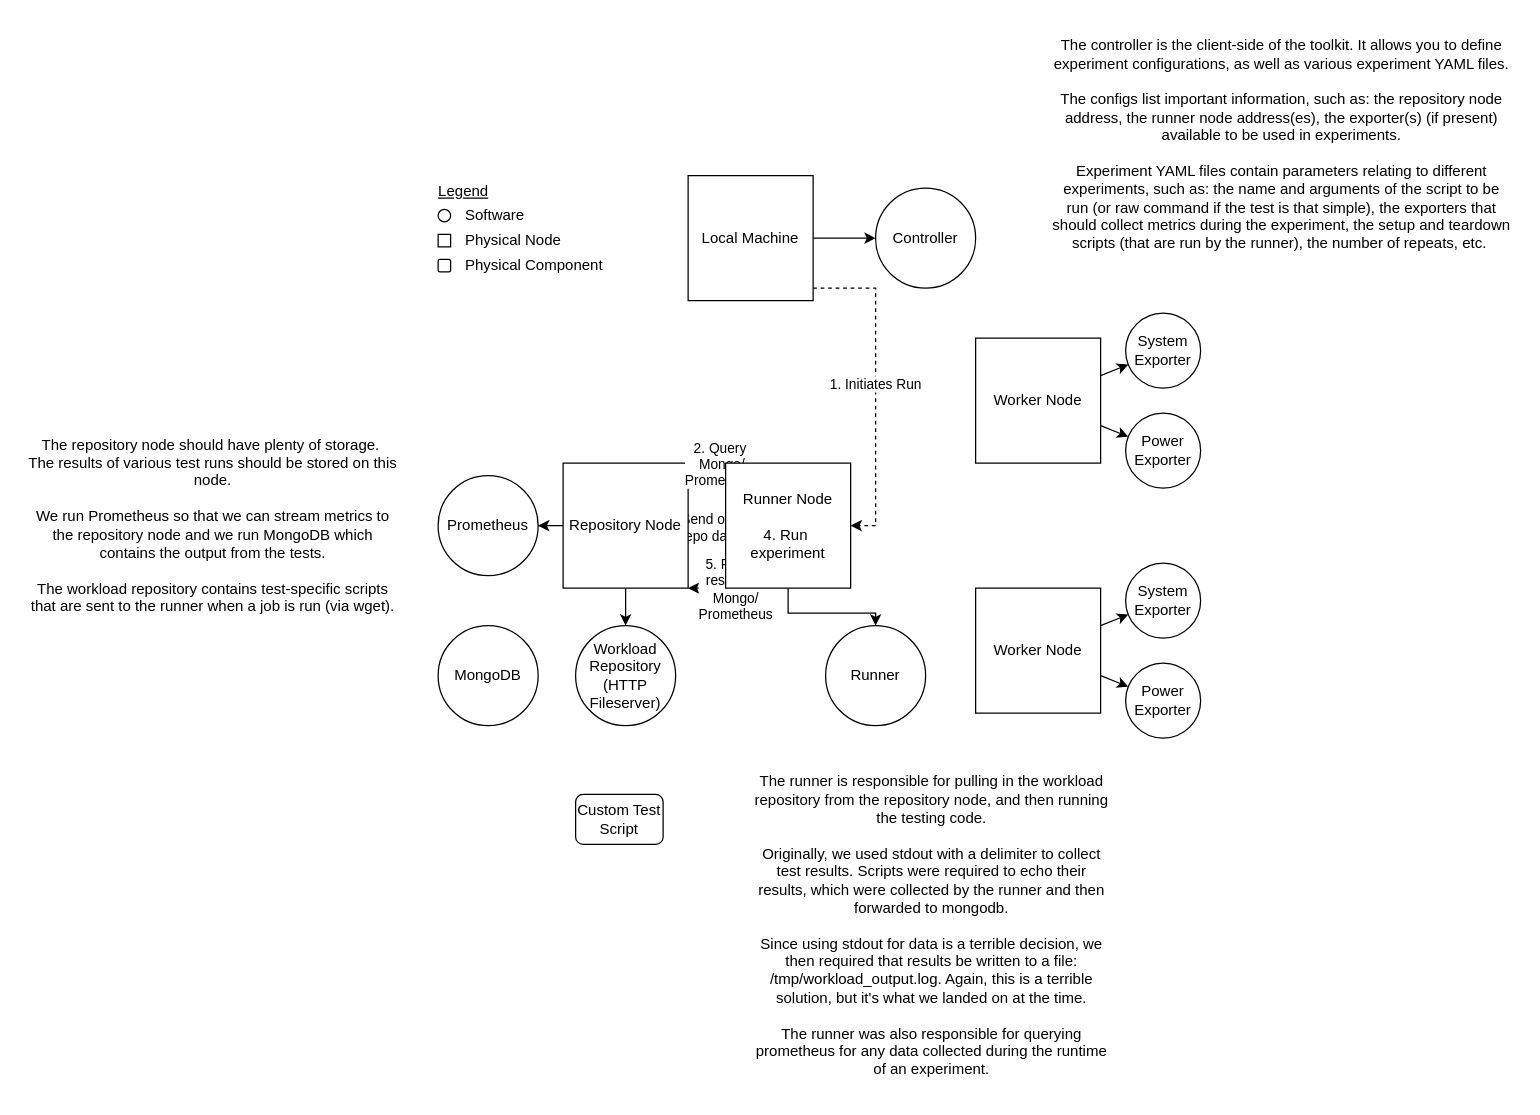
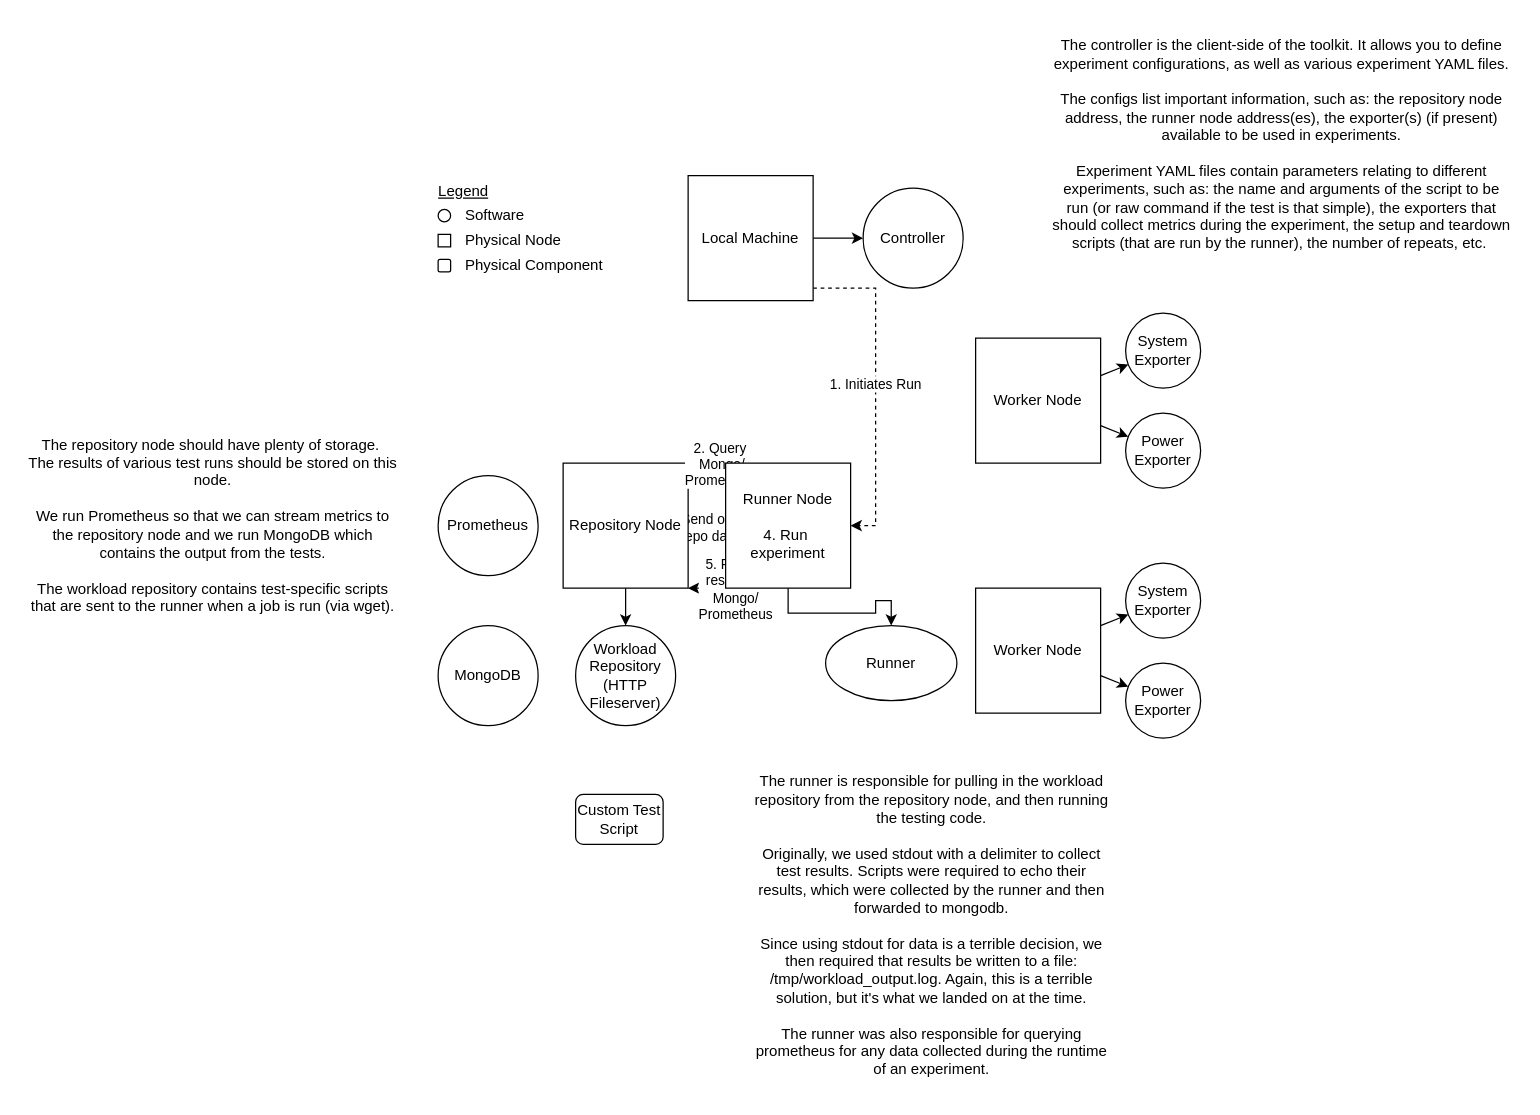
(926, 238) -> (913, 238)
(546, 526) -> none
(876, 676) -> (891, 663)
